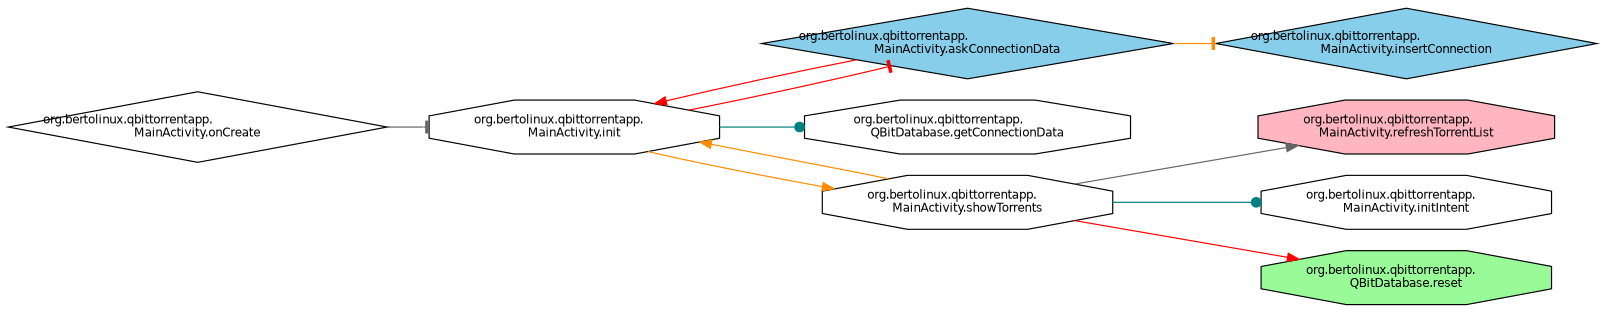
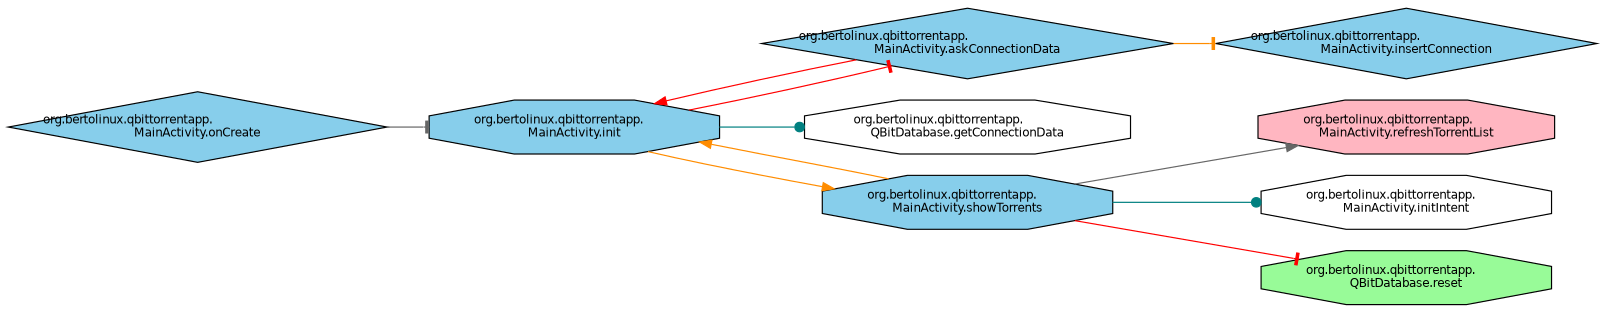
(198, 127) -> (198, 127)
(574, 127) -> (574, 127)
(968, 202) -> (968, 202)
(1181, 239) -> (1184, 239)
